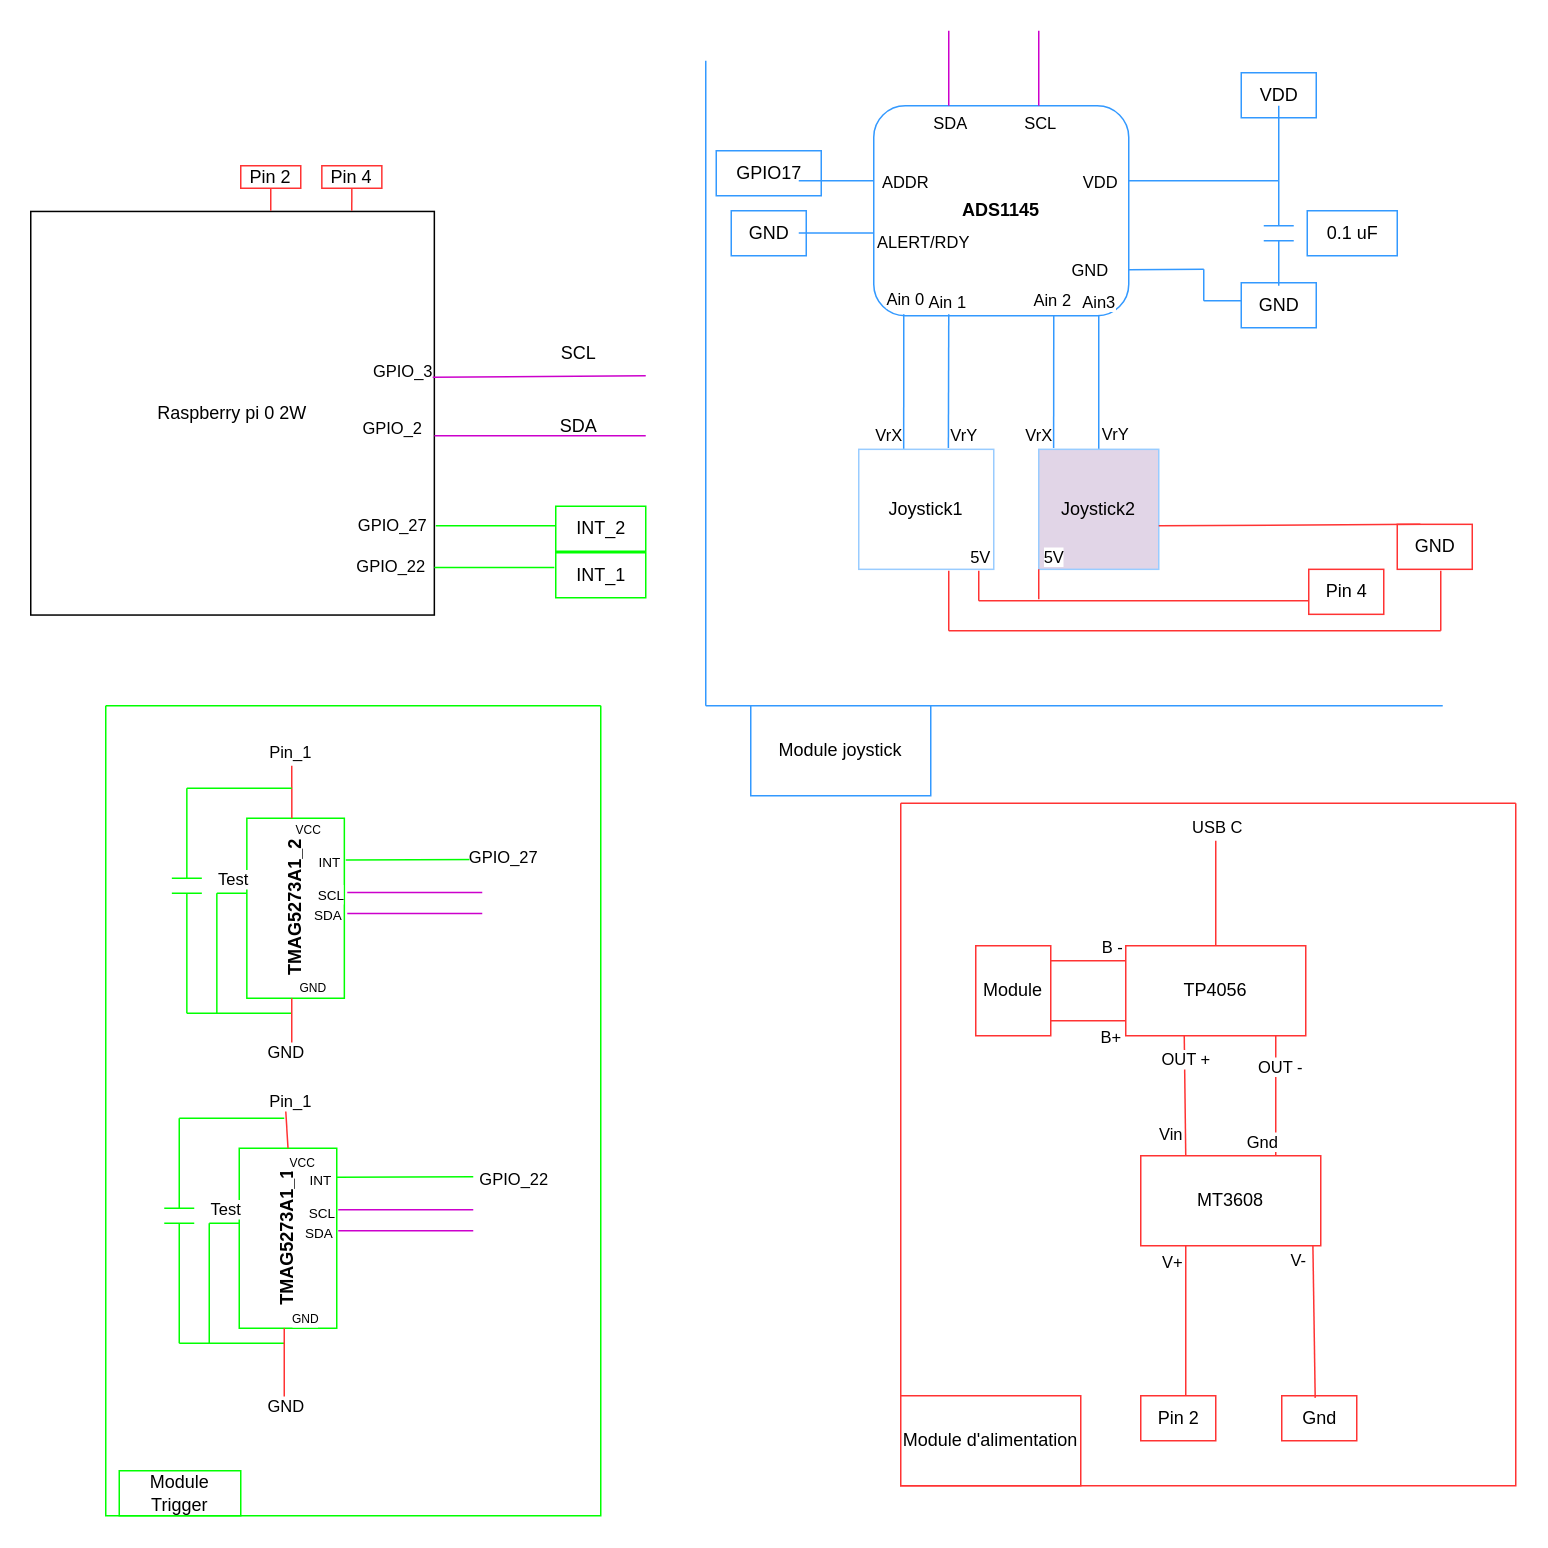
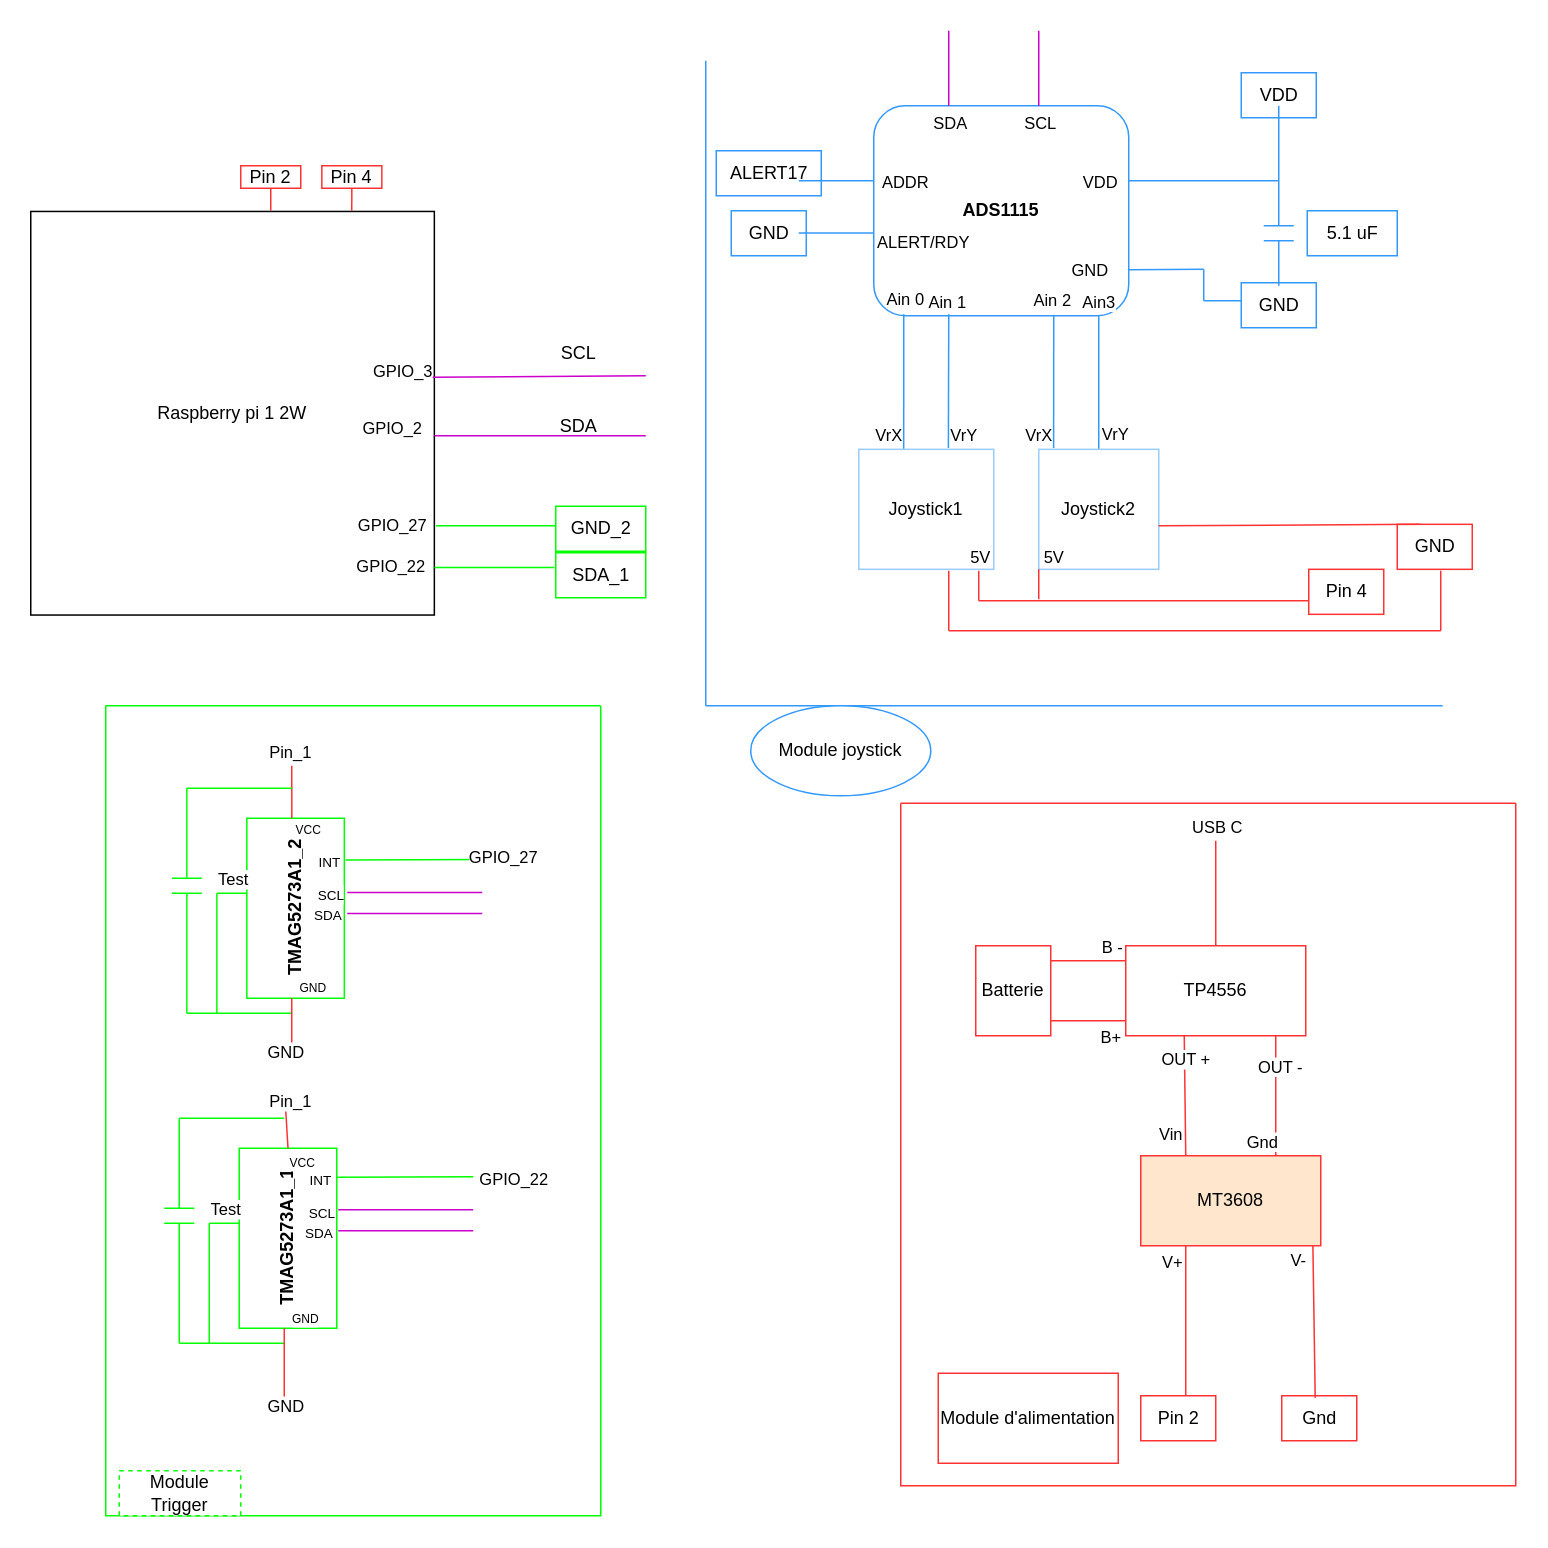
(770, 173) -> (770, 173)
(1001, 211) -> (1001, 211)
(1353, 233) -> (1353, 233)
(233, 413) -> (233, 413)
(1099, 509) -> (1099, 509)
(602, 529) -> (602, 529)
(602, 575) -> (602, 575)
(841, 751) -> (841, 751)
(1013, 991) -> (1013, 991)
(1216, 991) -> (1216, 991)
(1231, 1201) -> (1231, 1201)
(991, 1441) -> (1028, 1418)
(180, 1493) -> (180, 1493)
